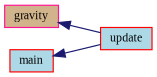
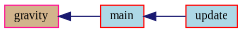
(85, 29) -> (85, 16)
